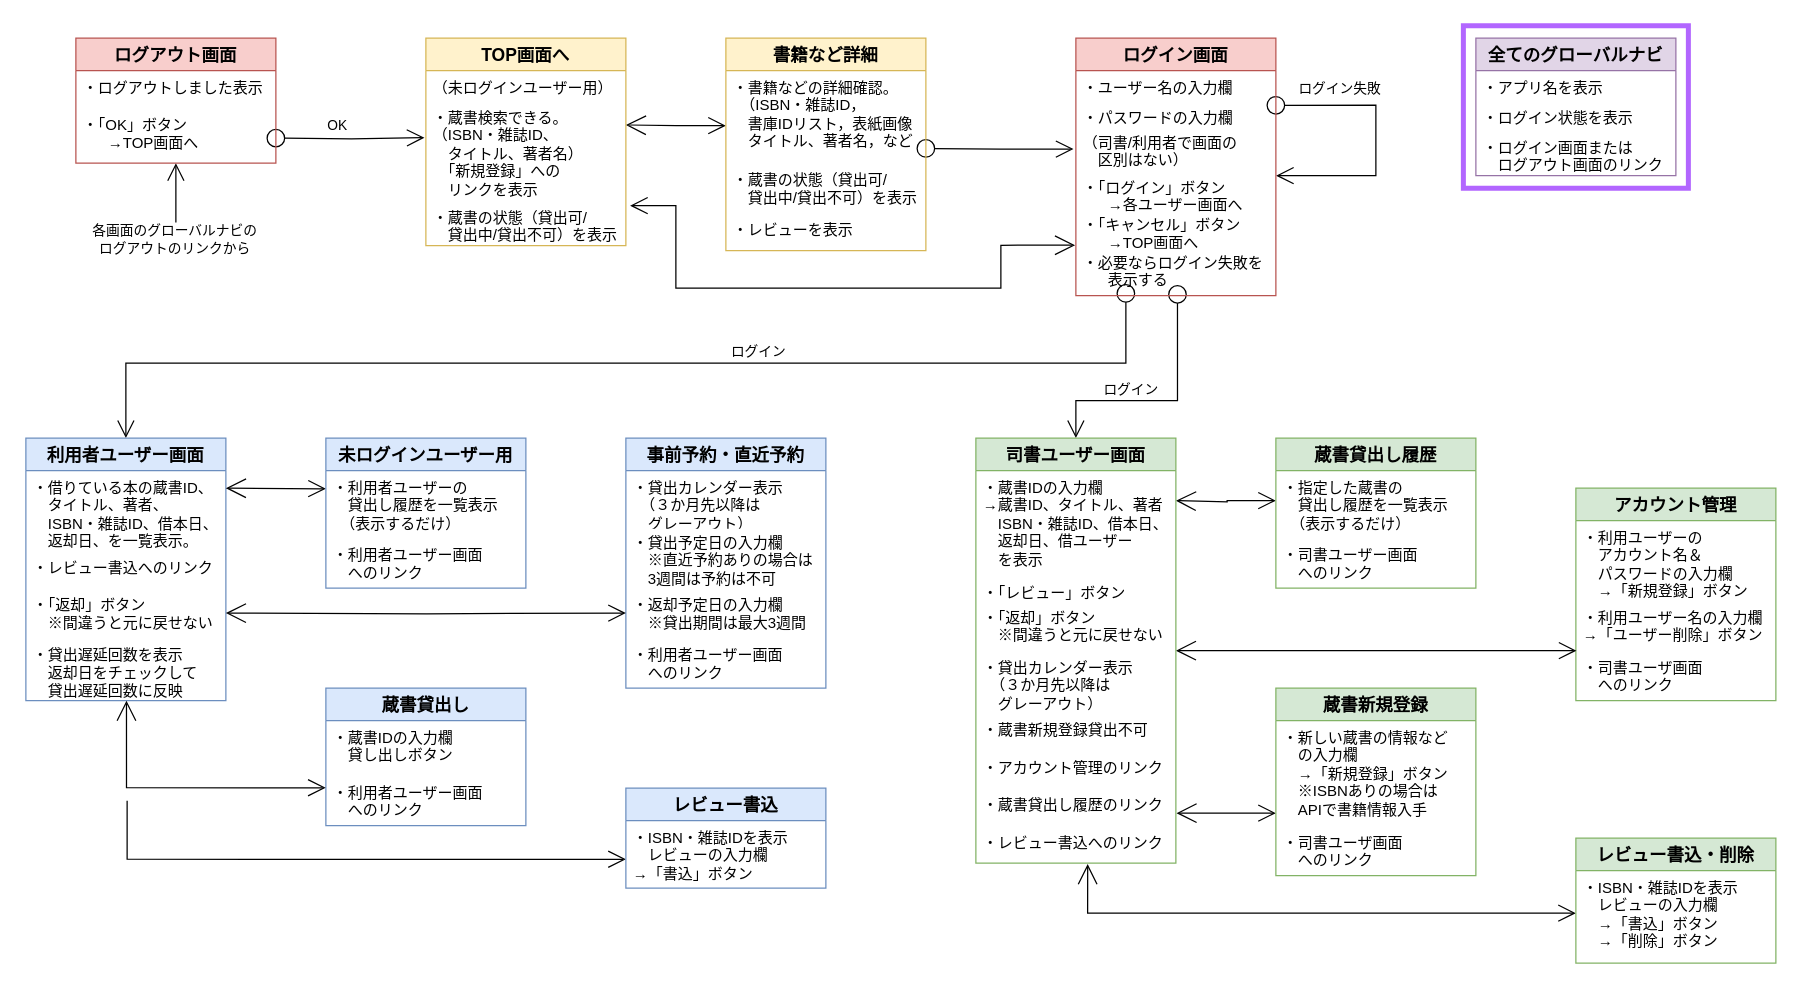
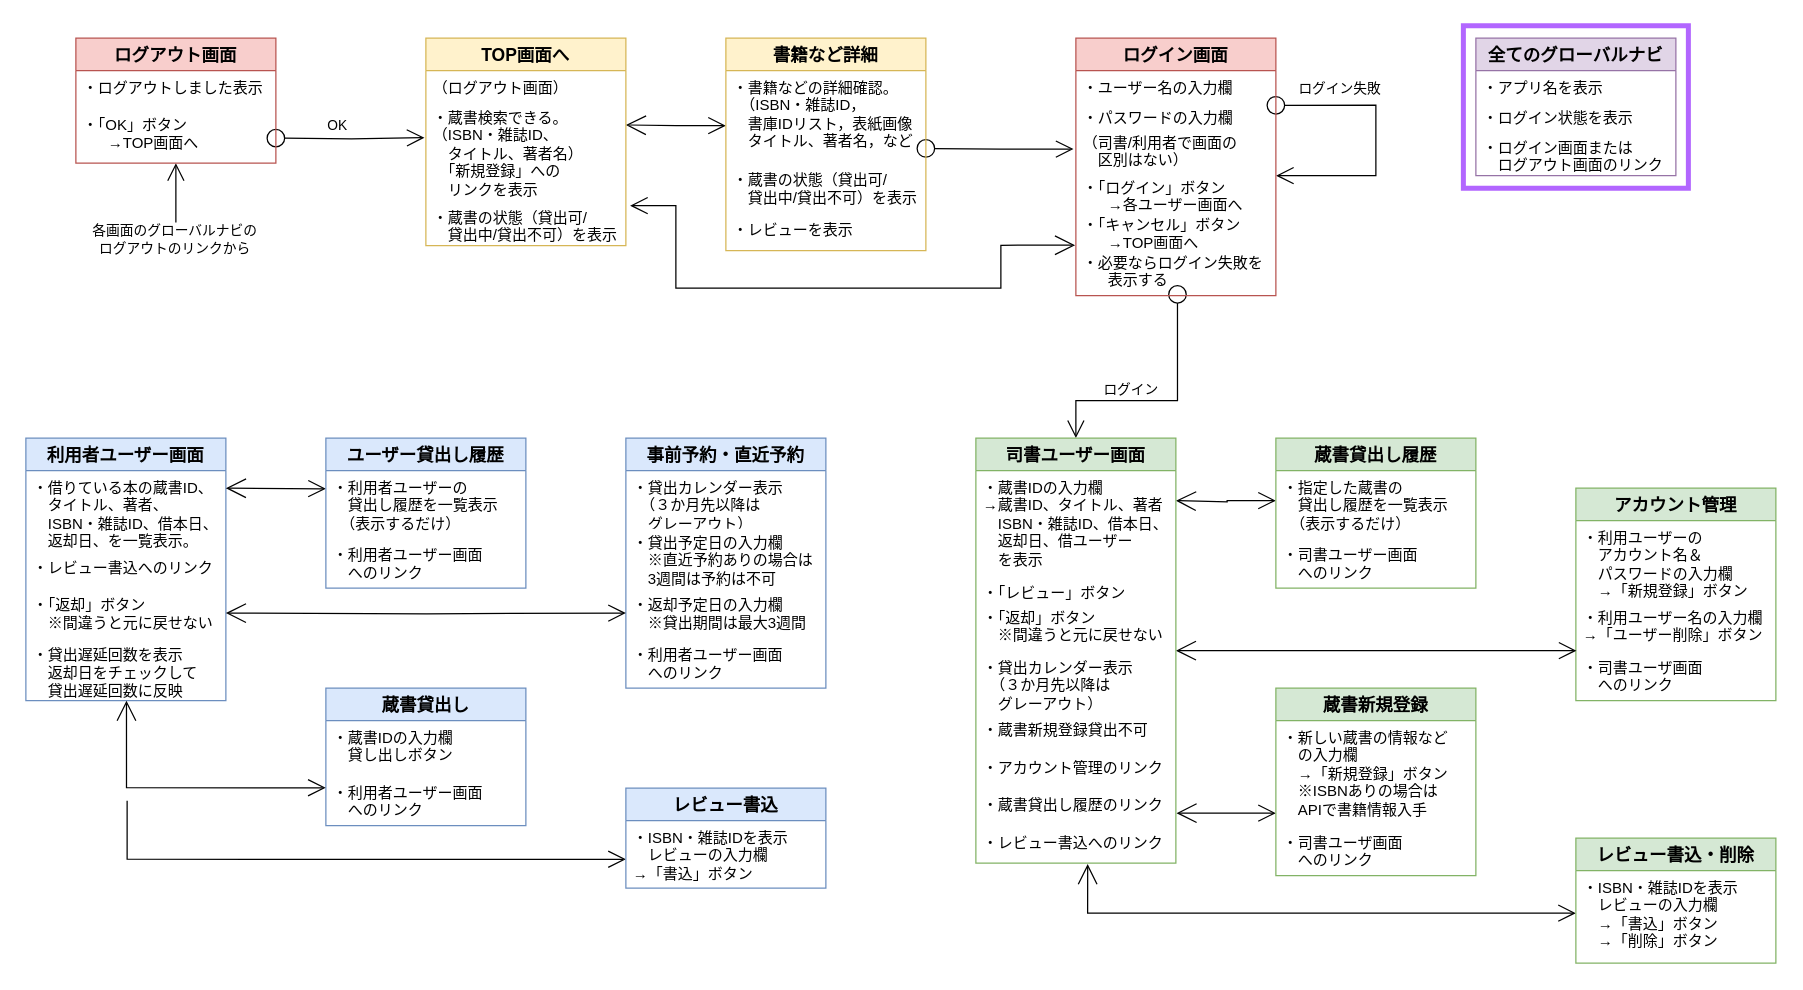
(523, 88) -> (501, 88)
(620, 363) -> none
(425, 455) -> (425, 455)
